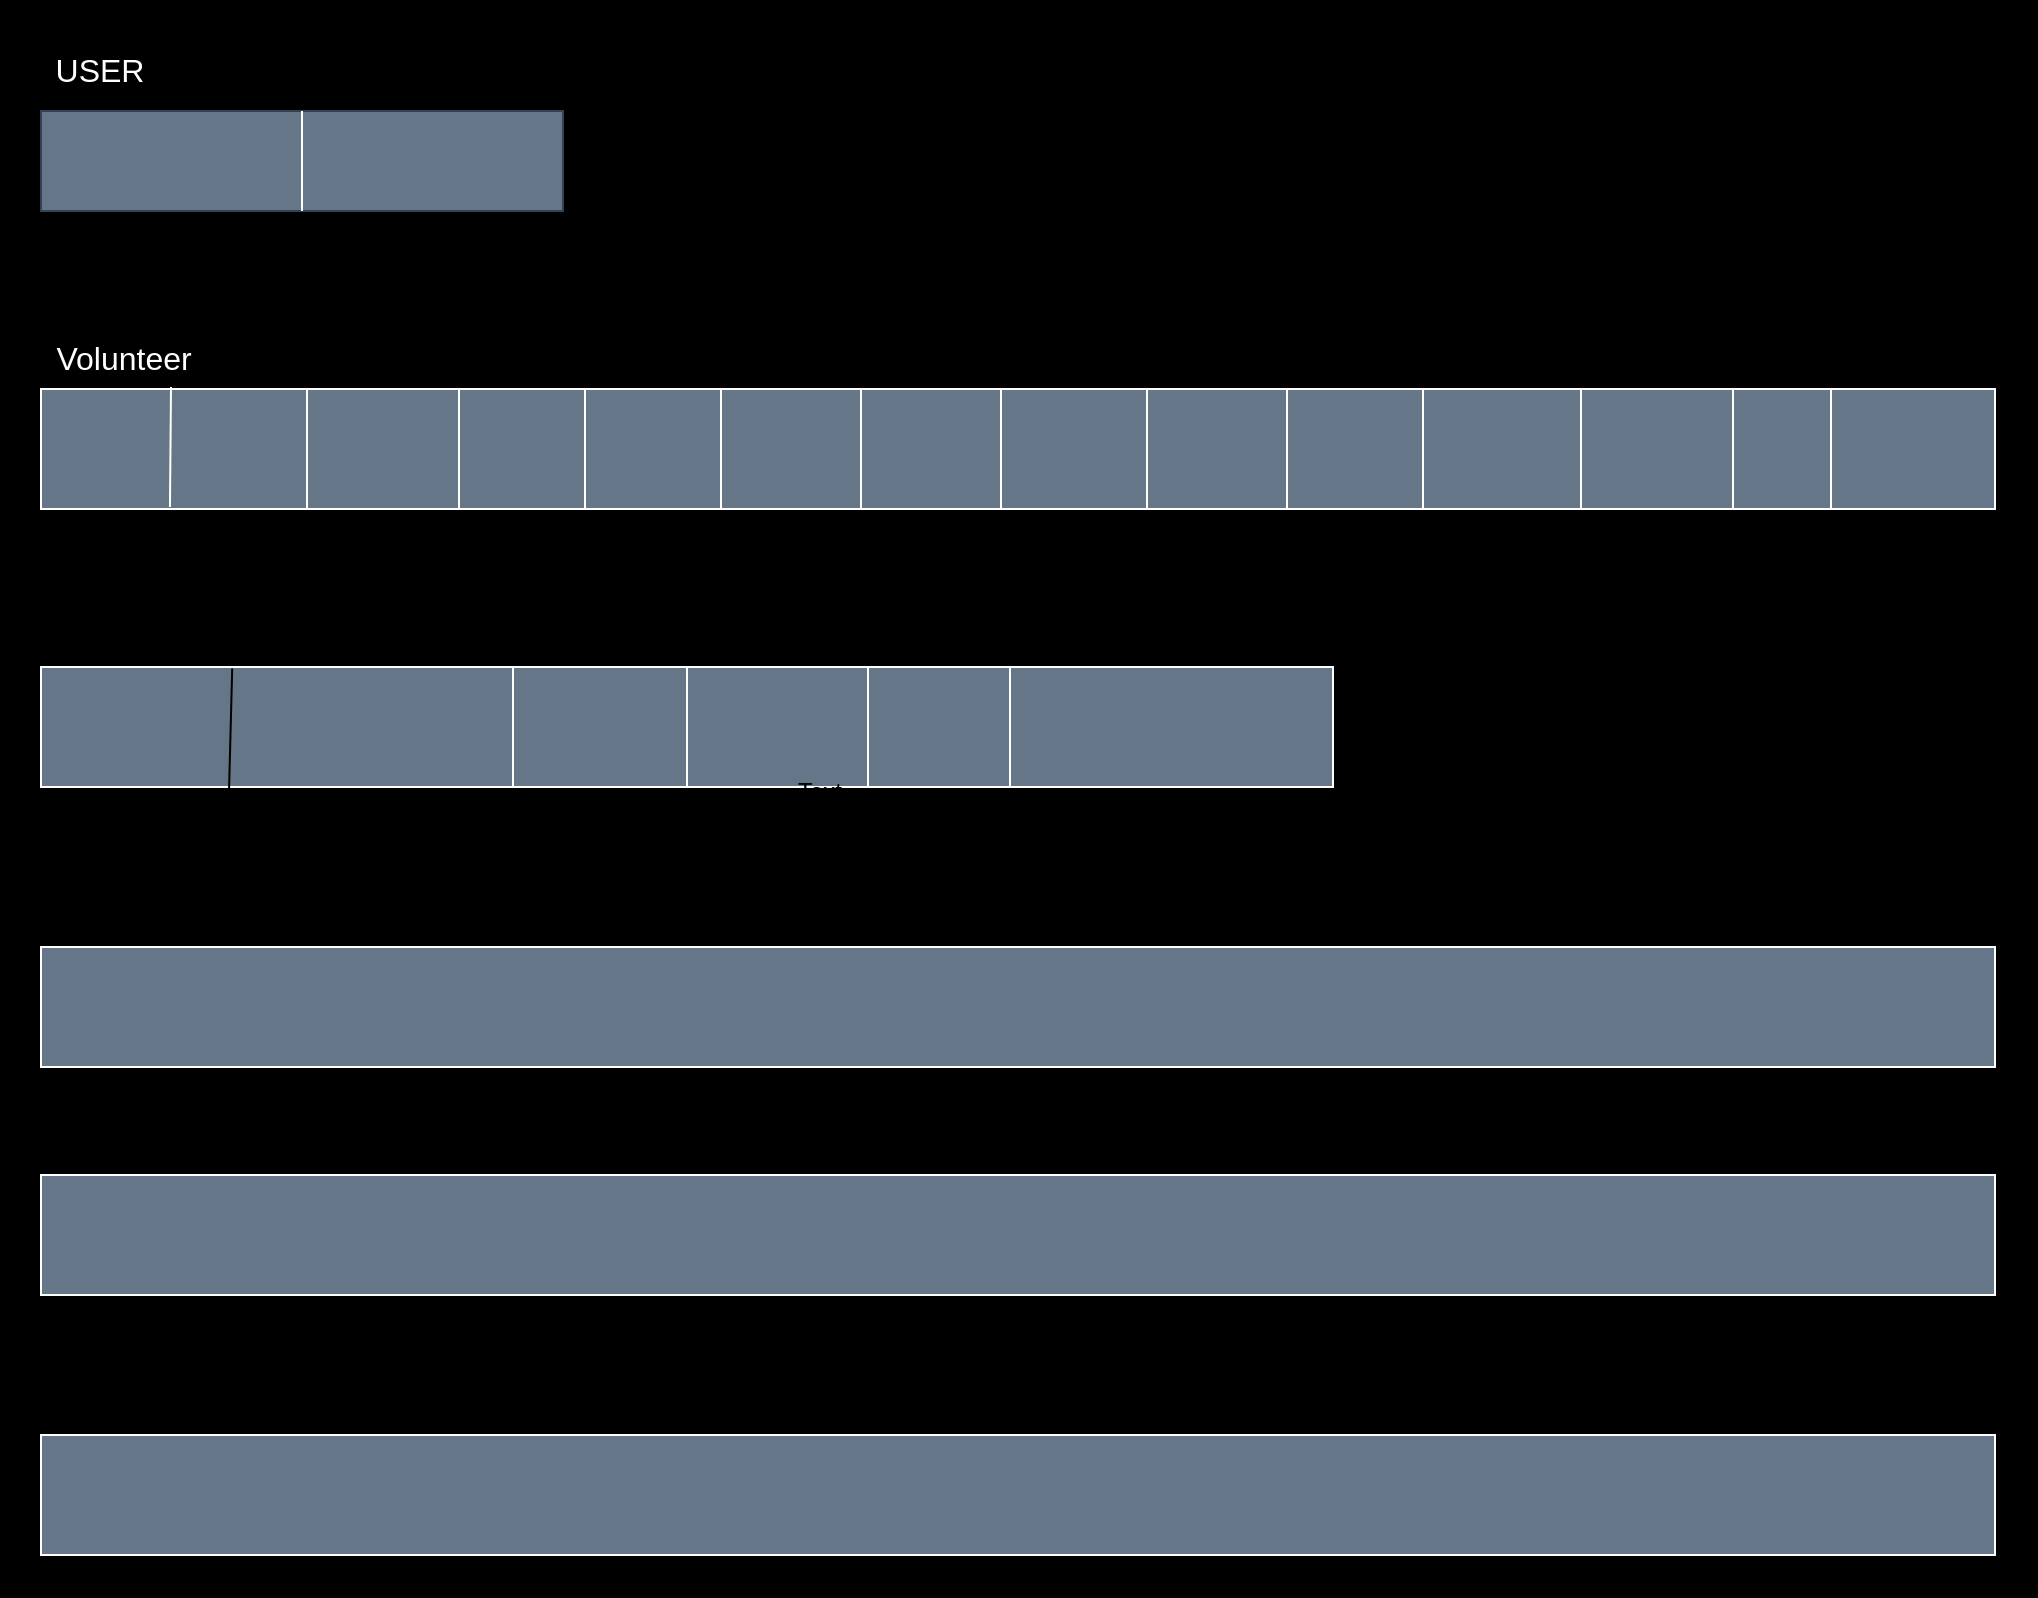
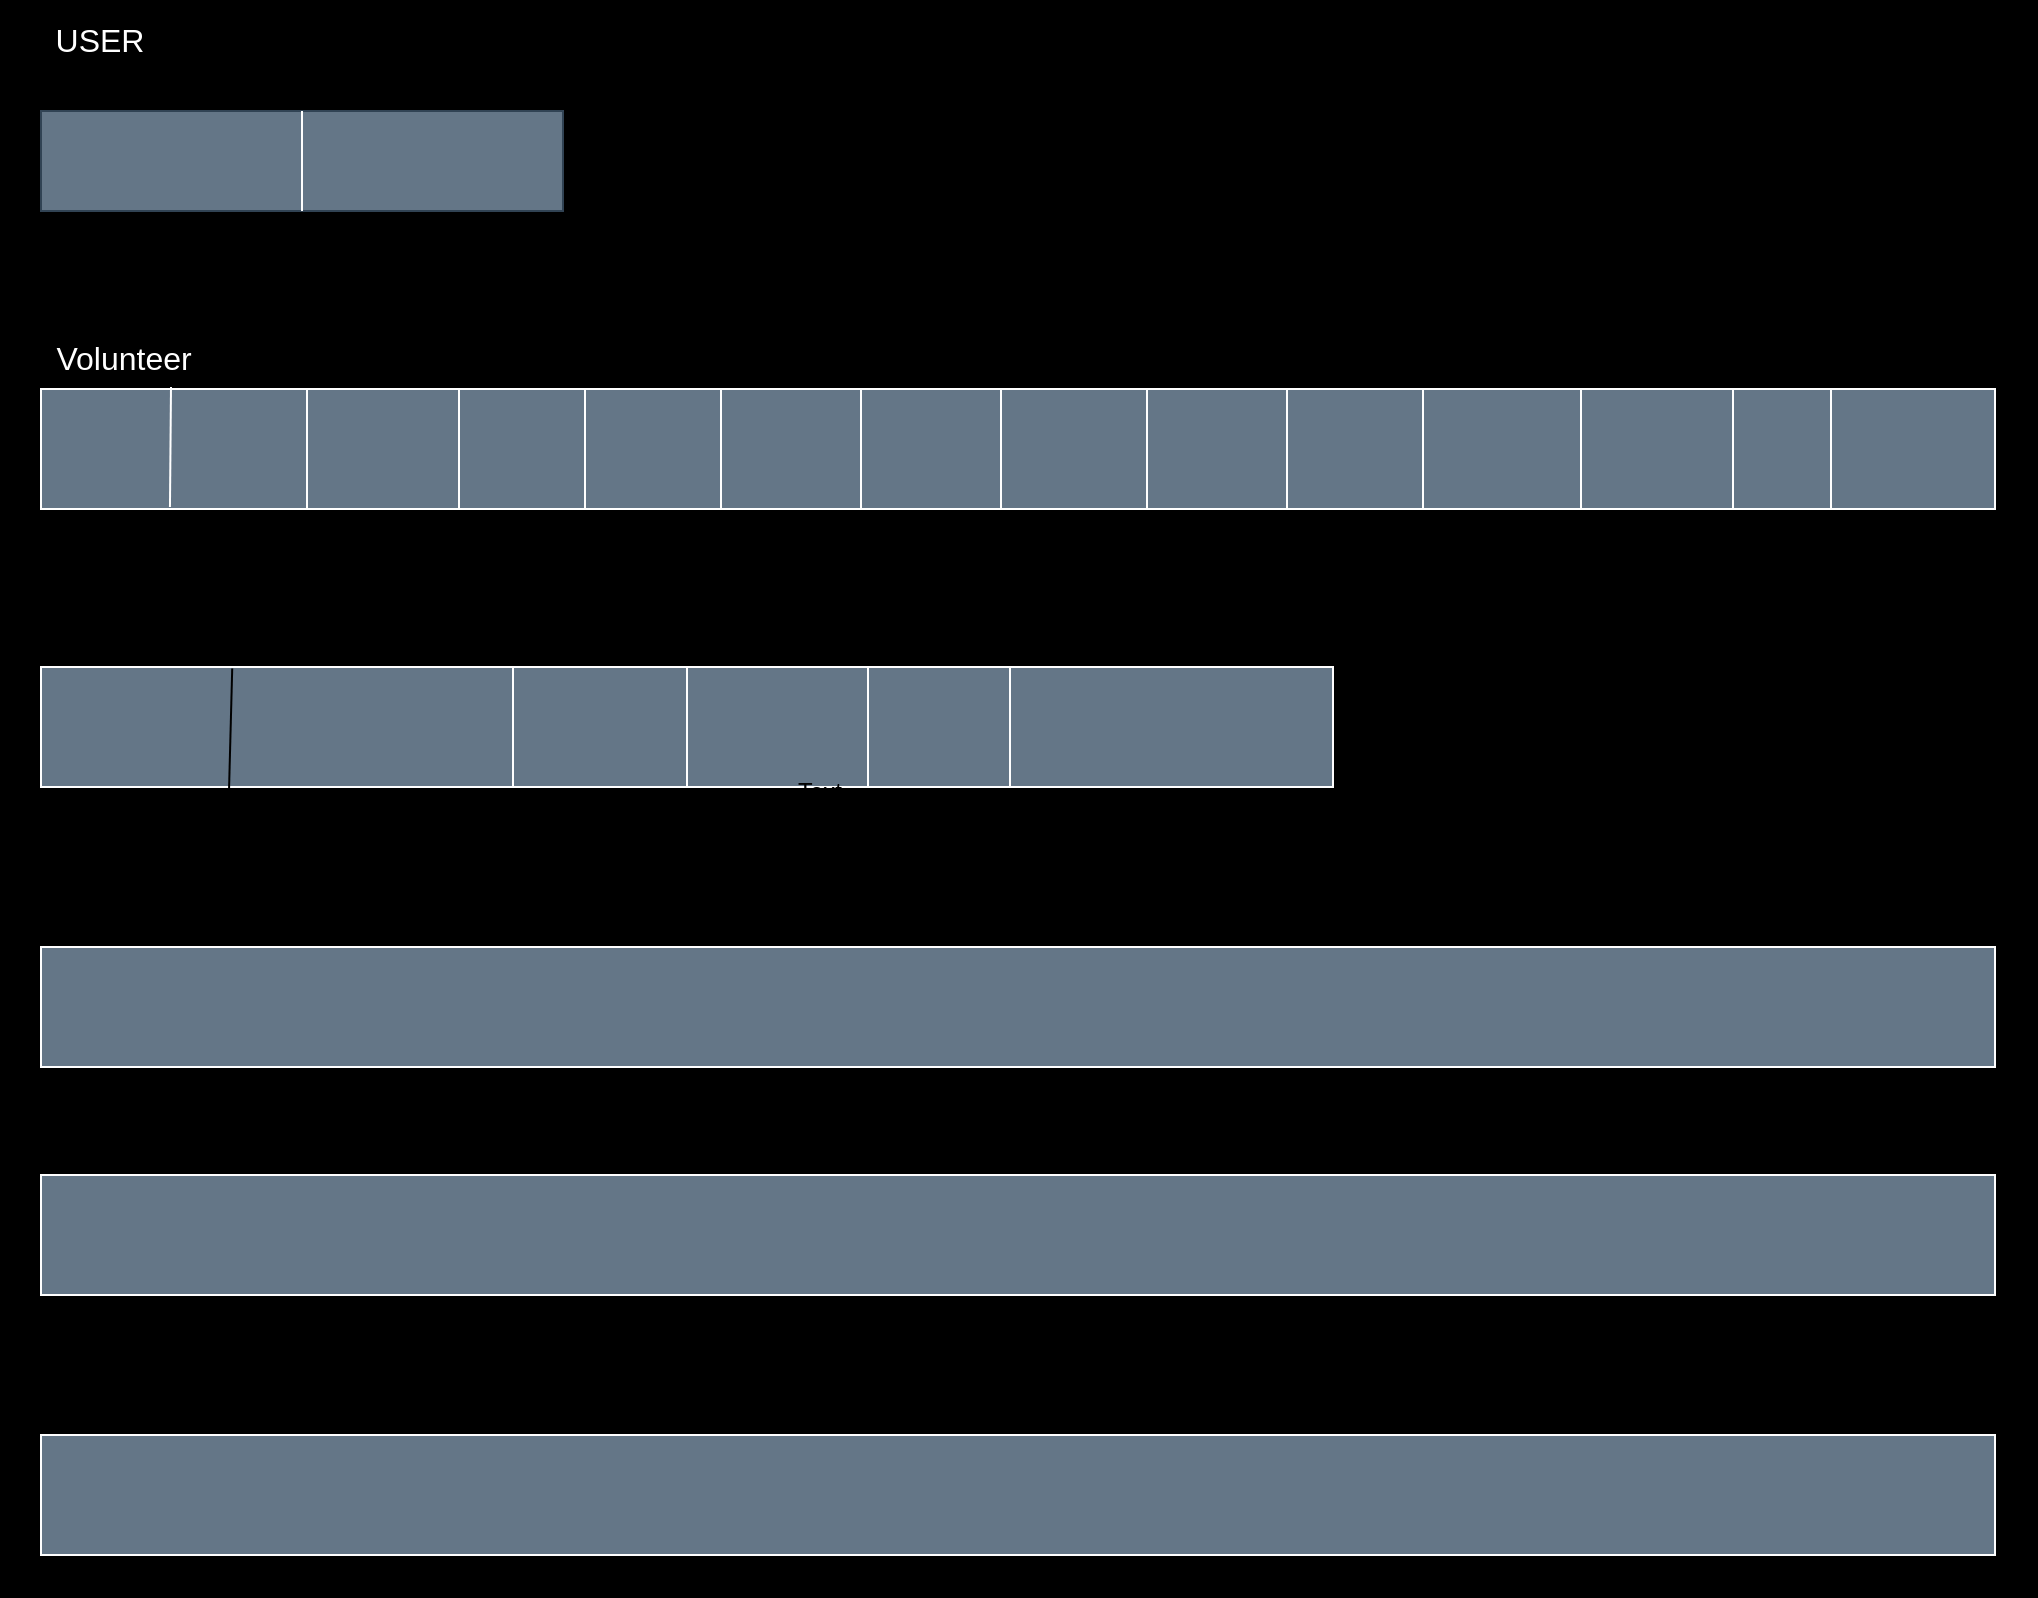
(101, 71) -> (101, 41)
